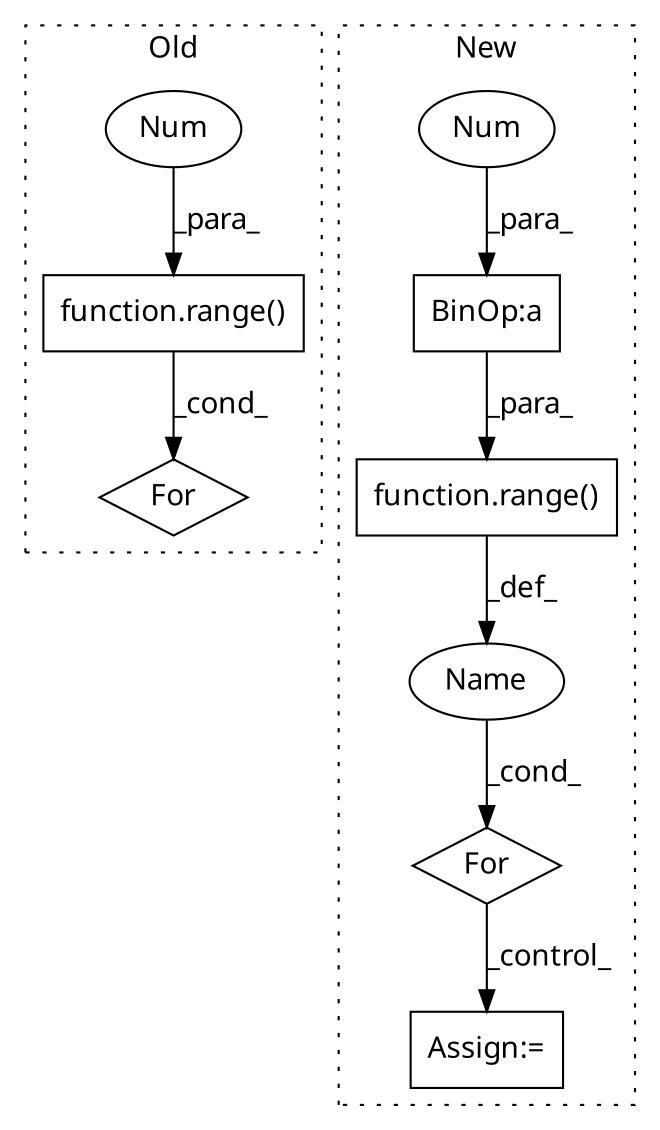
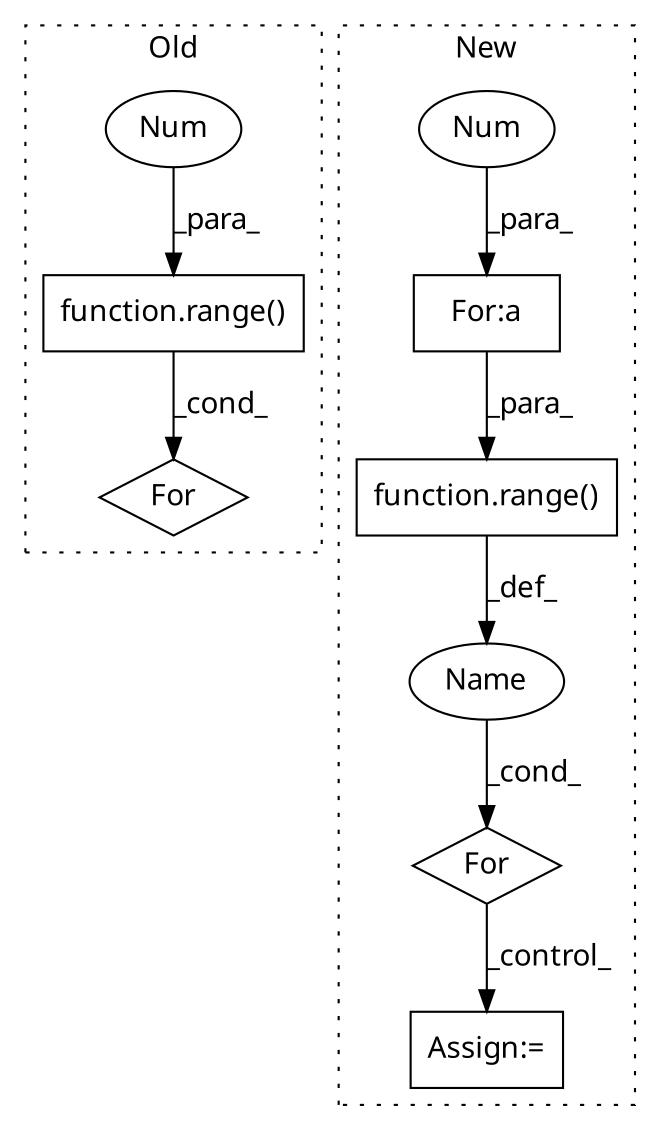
(487, 313) -> (487, 313)
